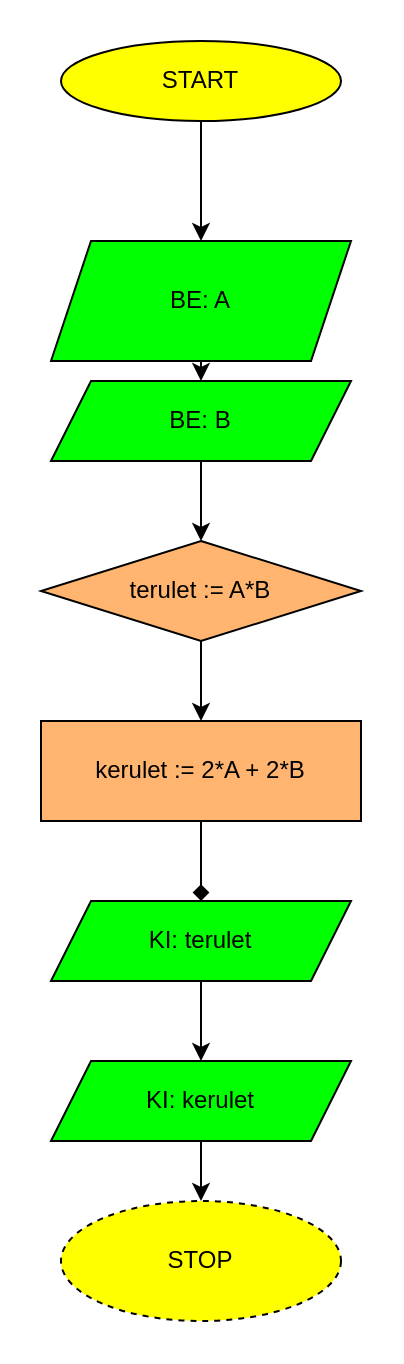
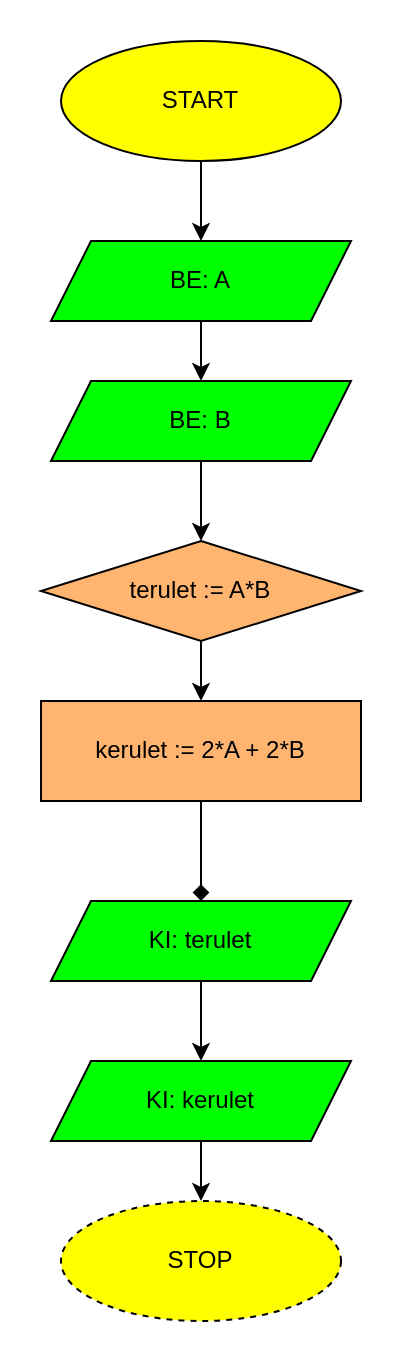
(201, 81) -> (201, 101)
(201, 301) -> (201, 281)
(201, 771) -> (201, 751)
